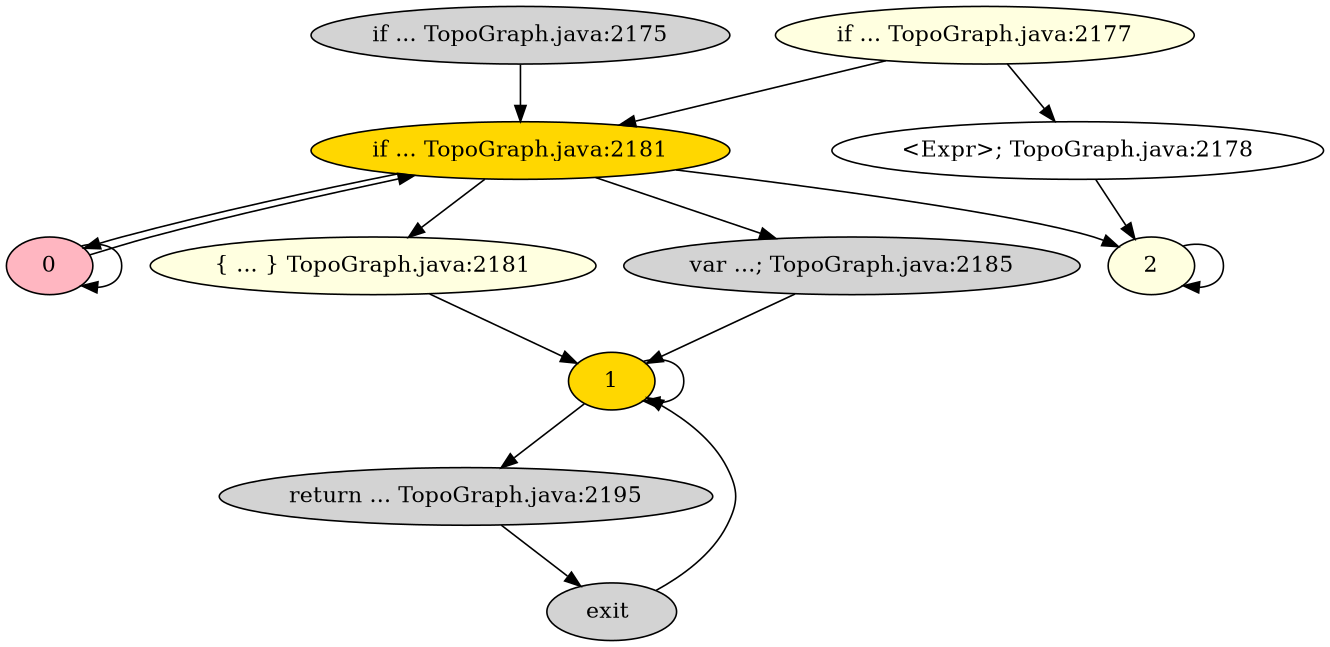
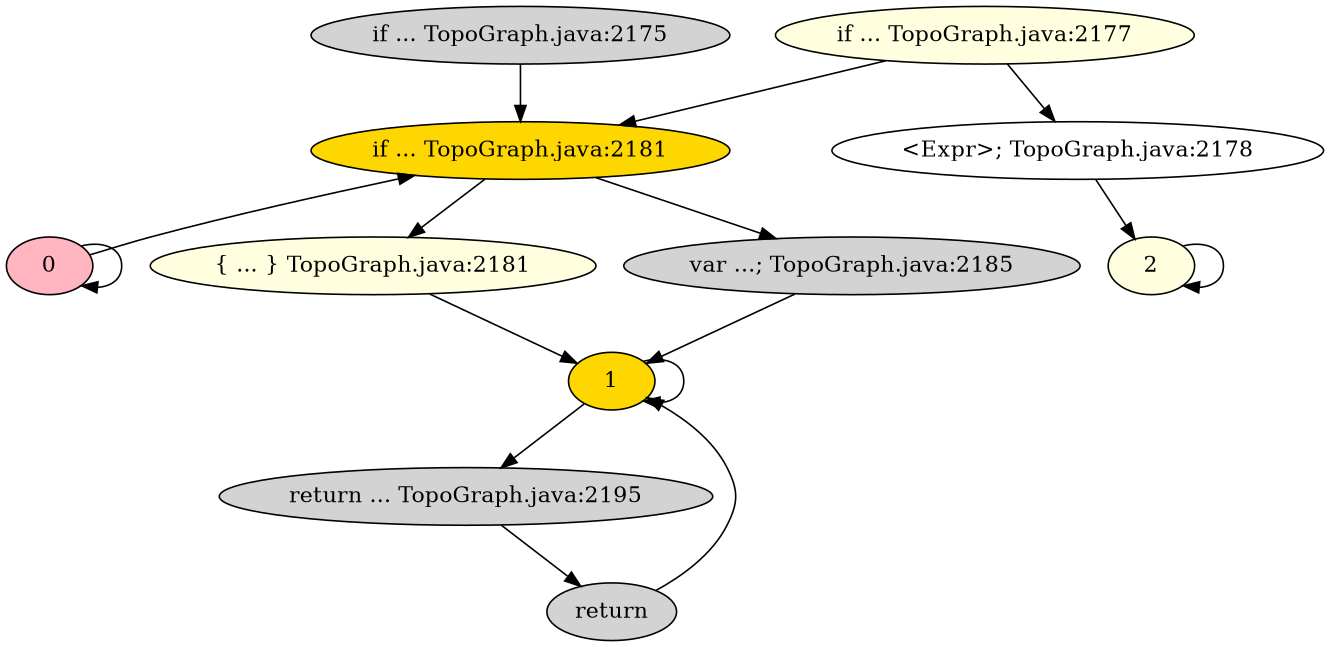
(891, 199) -> none
(248, 206) -> none
(612, 612) -> (612, 612)
